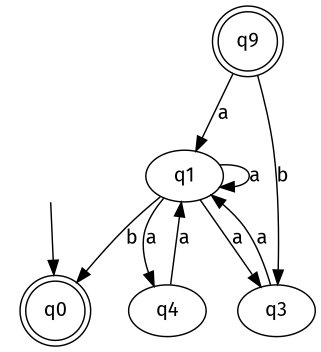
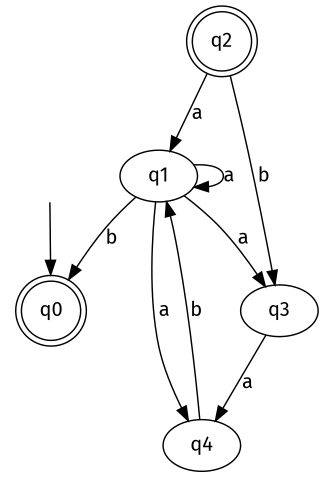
(248, 41) -> (222, 41)
(185, 239) -> (197, 311)
(253, 241) -> (244, 372)
